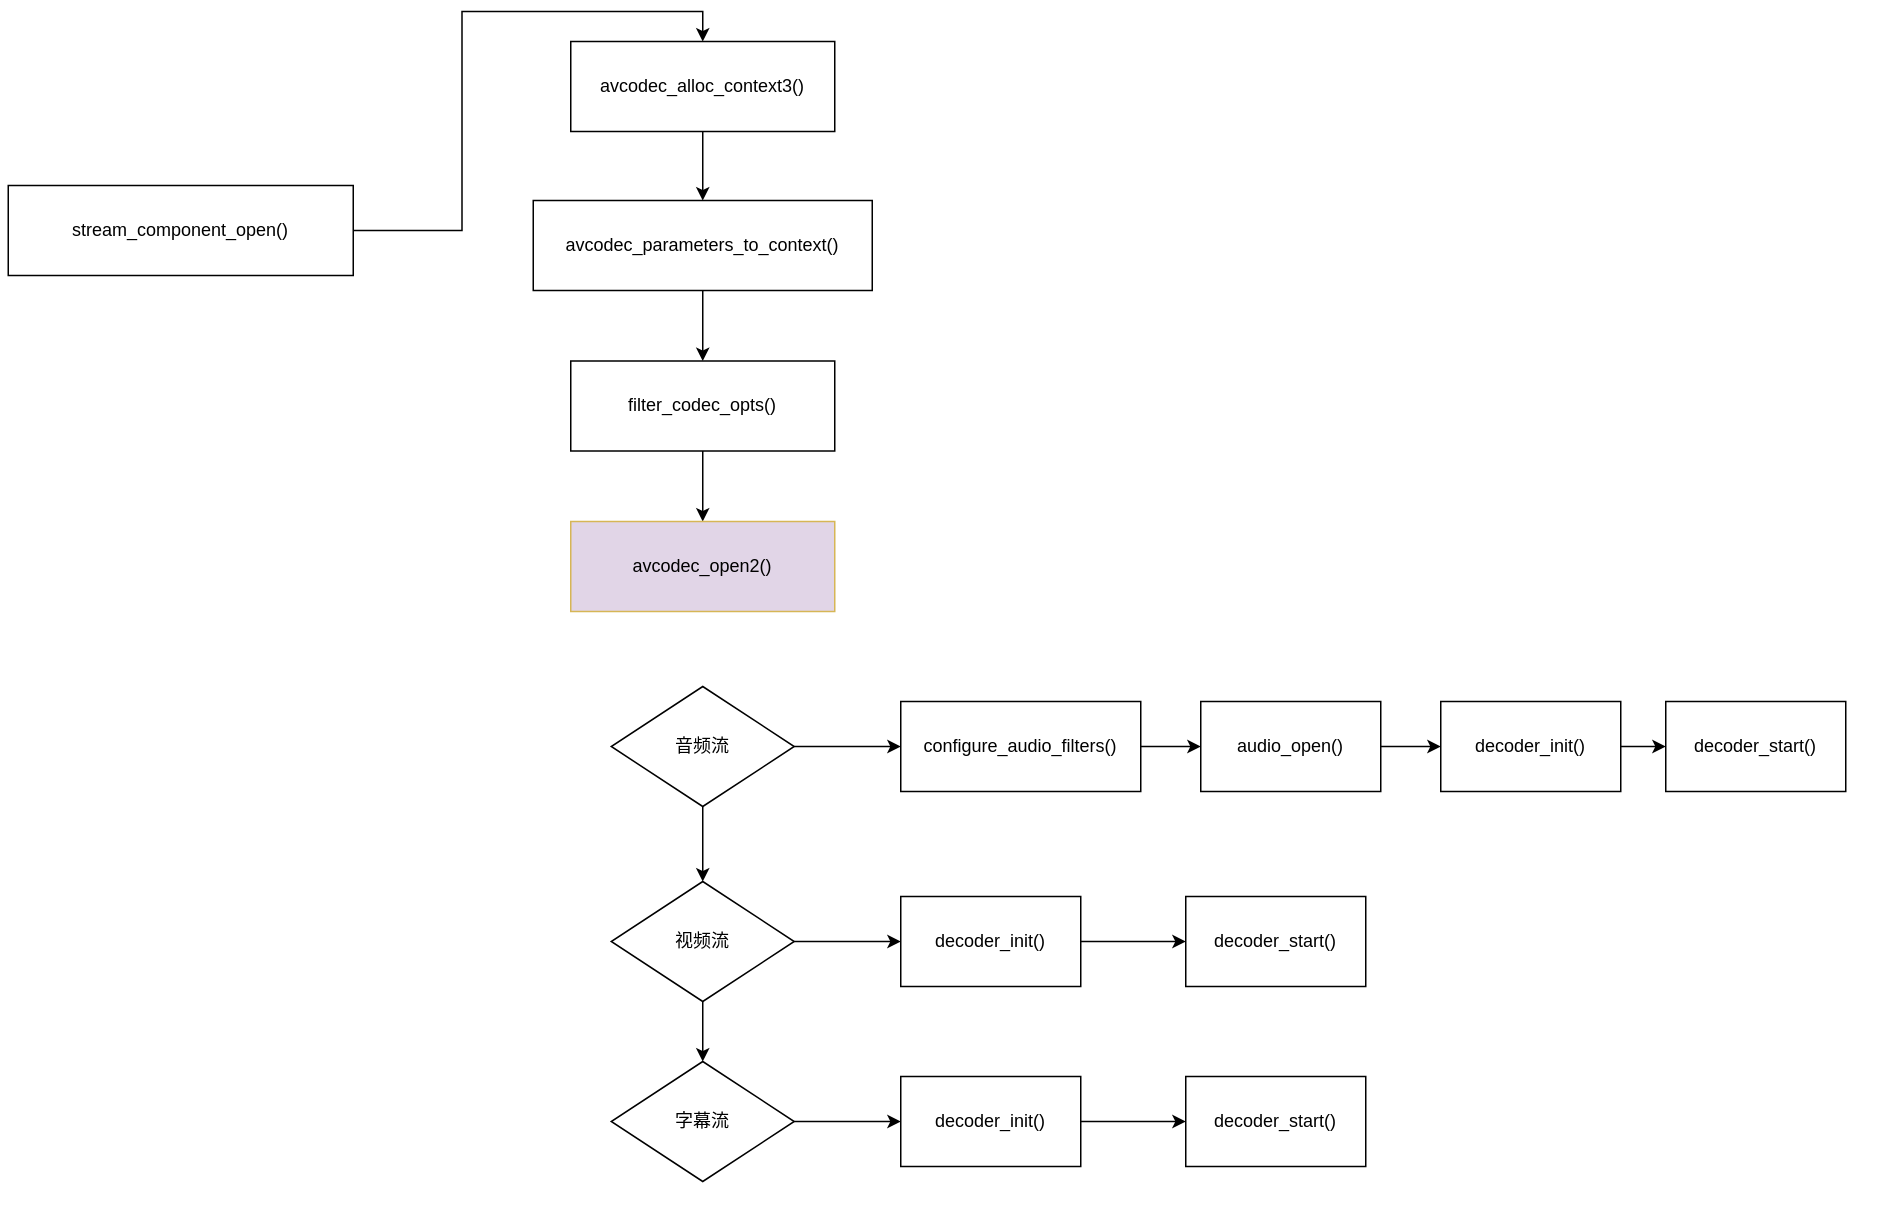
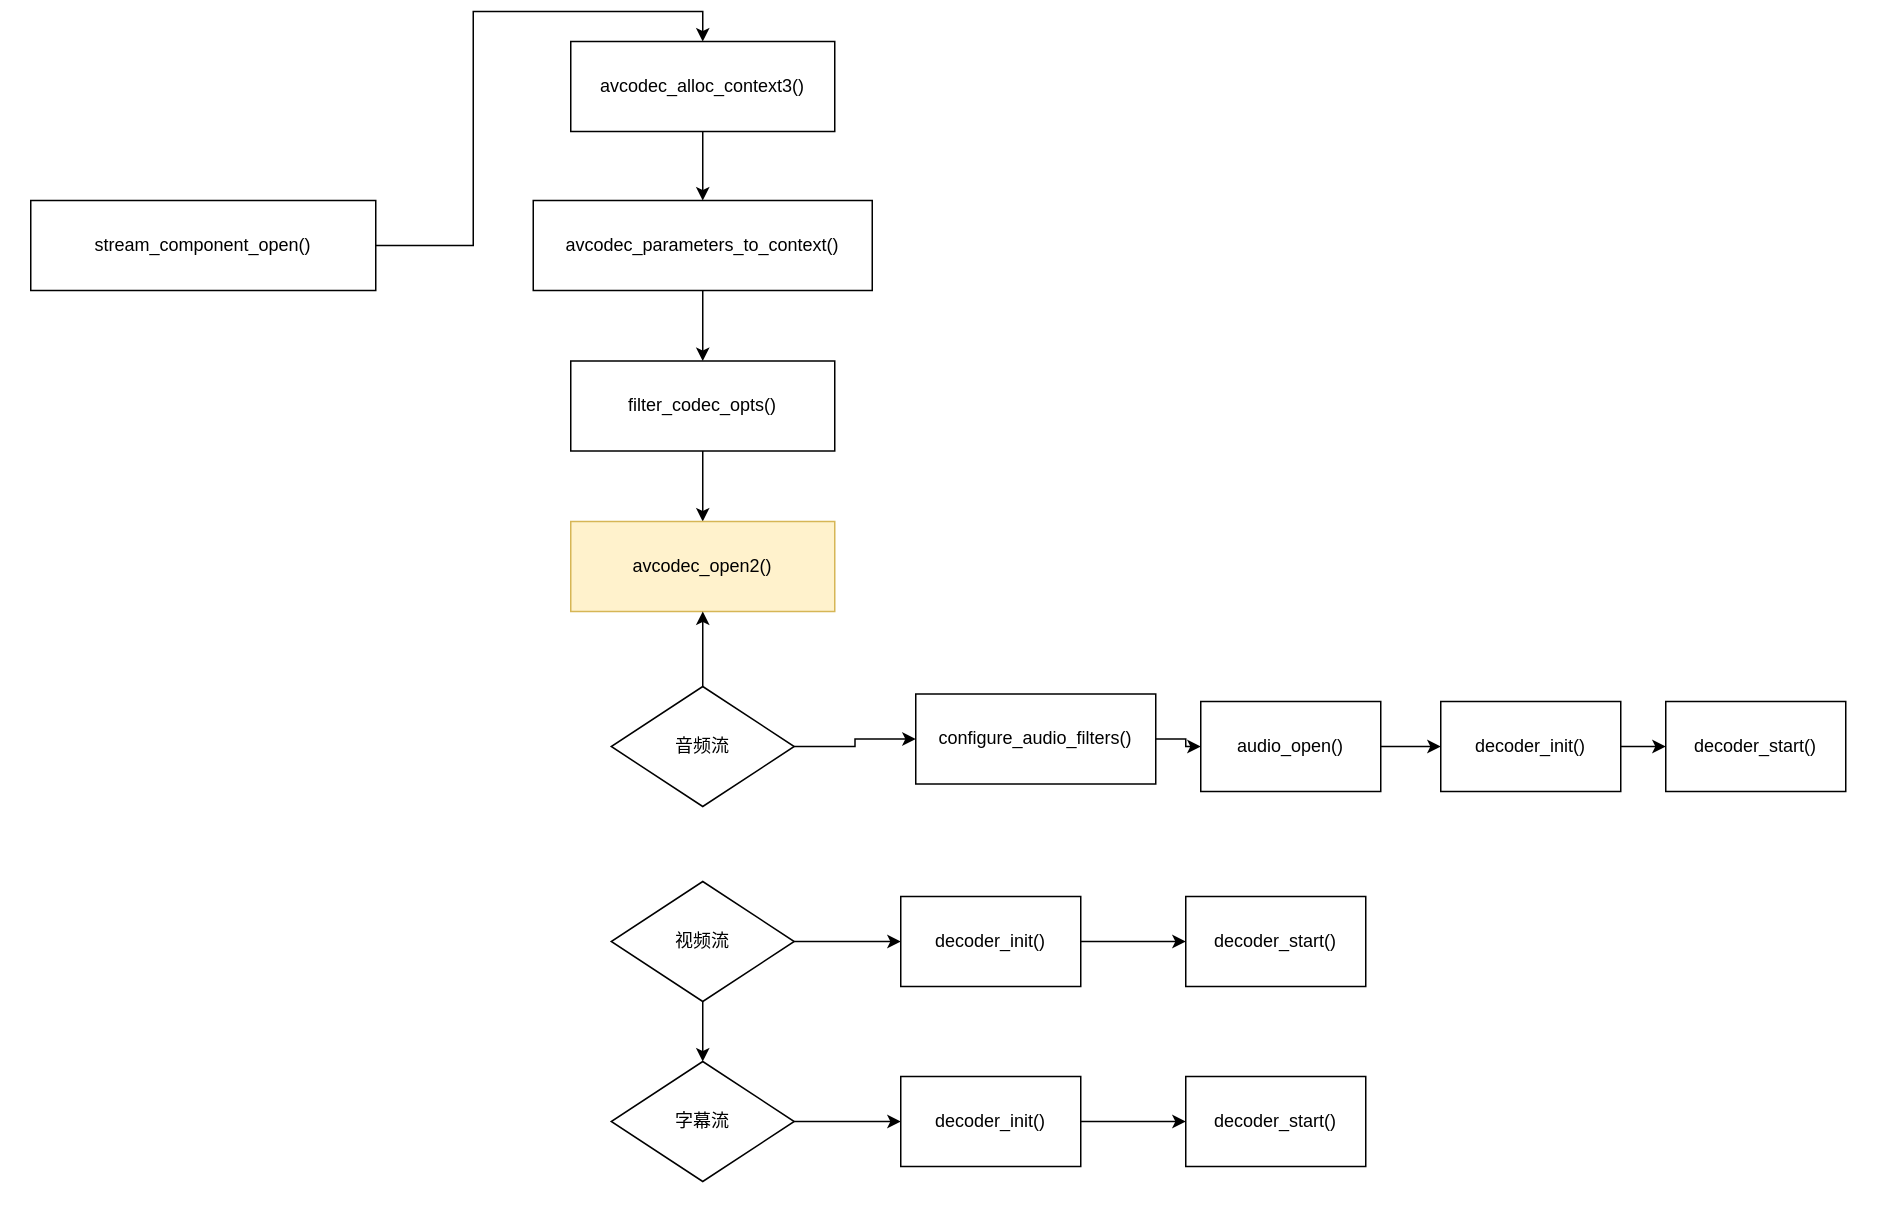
(181, 230) -> (203, 245)
(703, 566) -> (703, 566)
(1021, 746) -> (1036, 739)
(703, 838) -> (703, 654)
